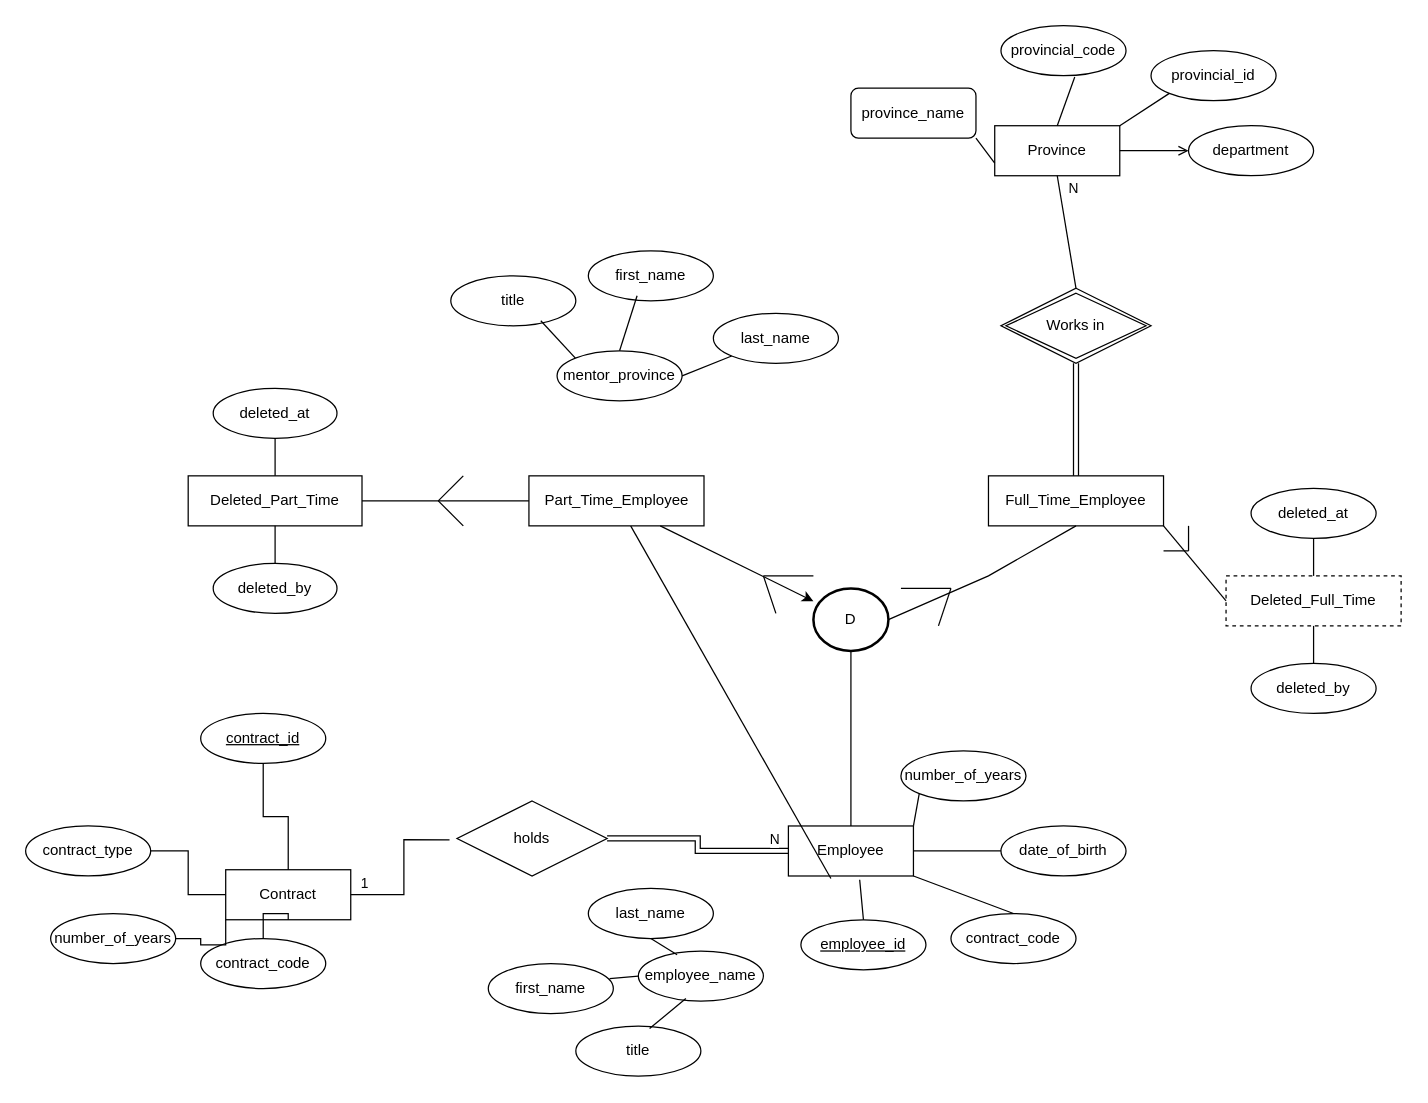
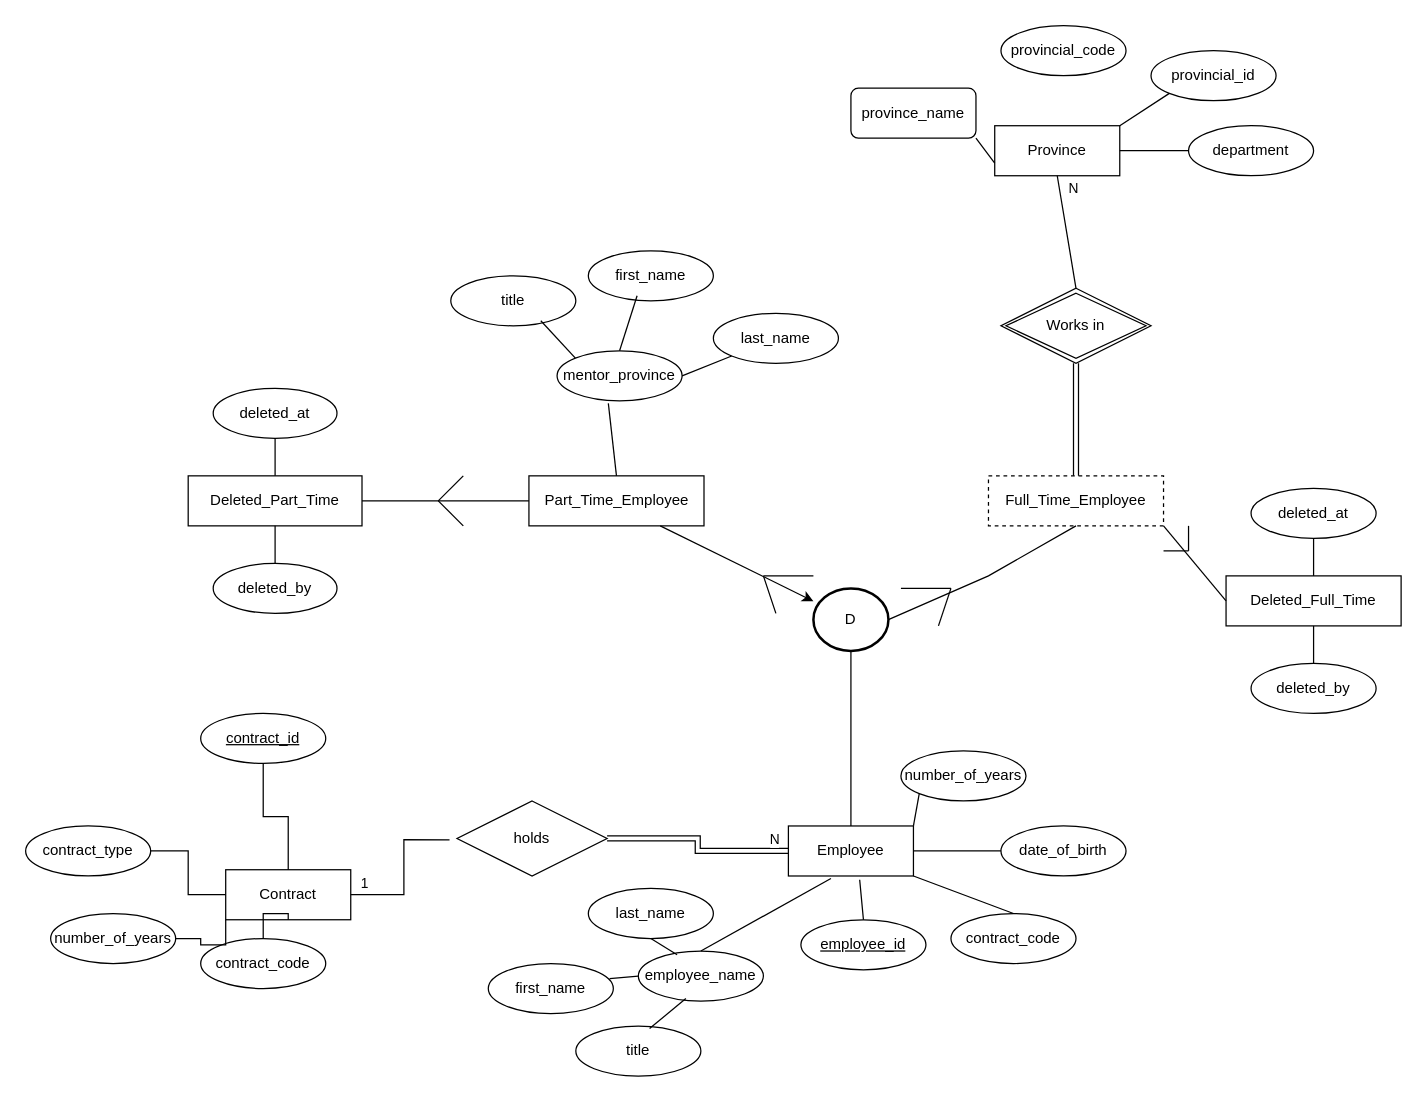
(1066, 101) -> none
(1181, 151) -> (1183, 151)
none -> (612, 439)
(1076, 501) -> (1076, 501)
(1313, 601) -> (1313, 601)
(731, 702) -> (766, 914)
